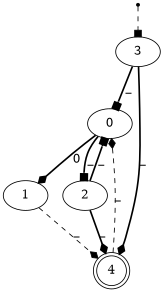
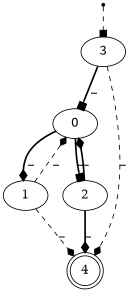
(140, 157) -> (120, 158)
(77, 160) -> (31, 160)
(96, 164) -> (83, 164)
(115, 200) -> (47, 164)
